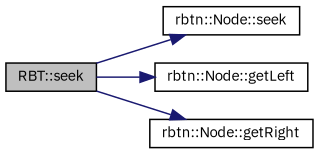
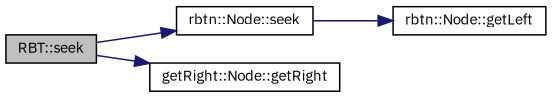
(118, 77) -> (345, 21)
(231, 134) -> (245, 77)
